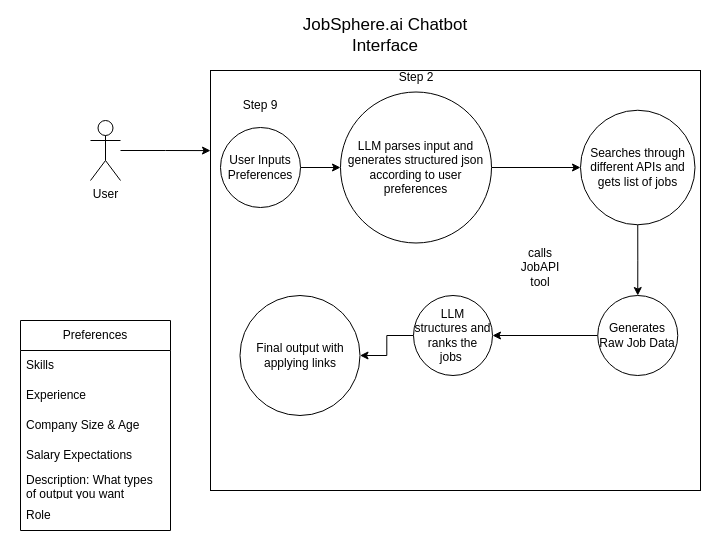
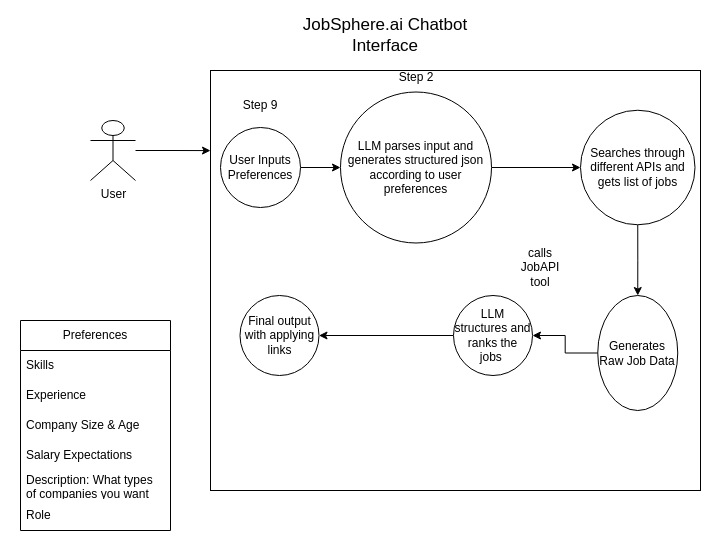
(106, 151) -> (113, 151)
(453, 336) -> (493, 336)
(638, 336) -> (638, 353)
(300, 356) -> (280, 336)
(97, 486) -> (97, 486)
